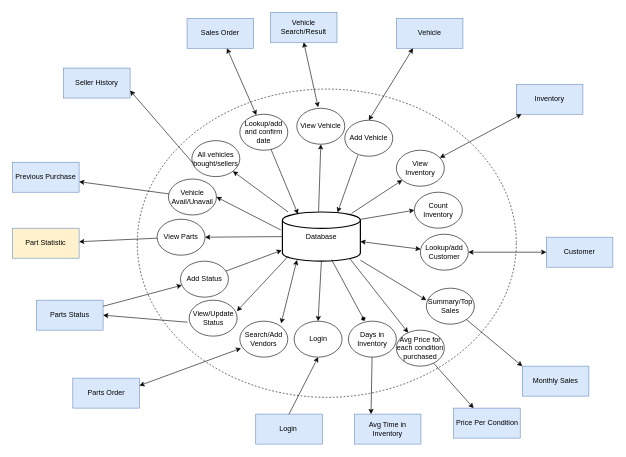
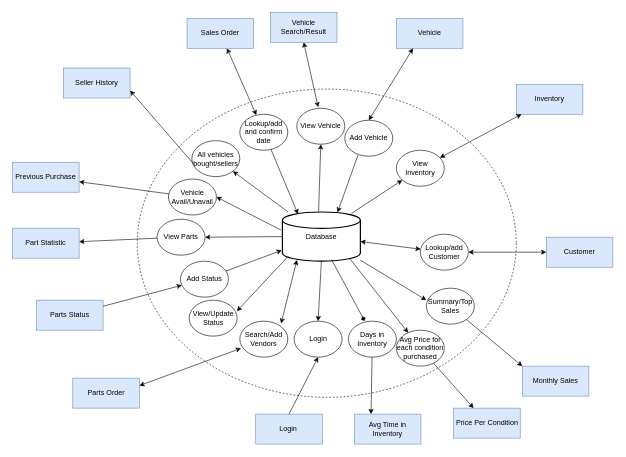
(438, 210) -> none
(386, 215) -> none
(46, 243) -> (46, 243)
(145, 319) -> none
